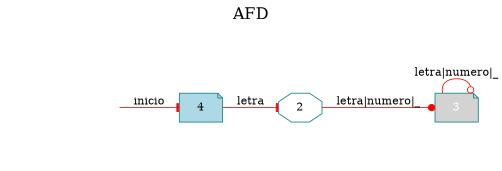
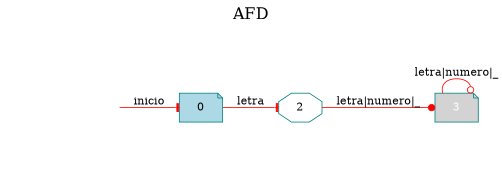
(201, 108) -> (201, 108)
